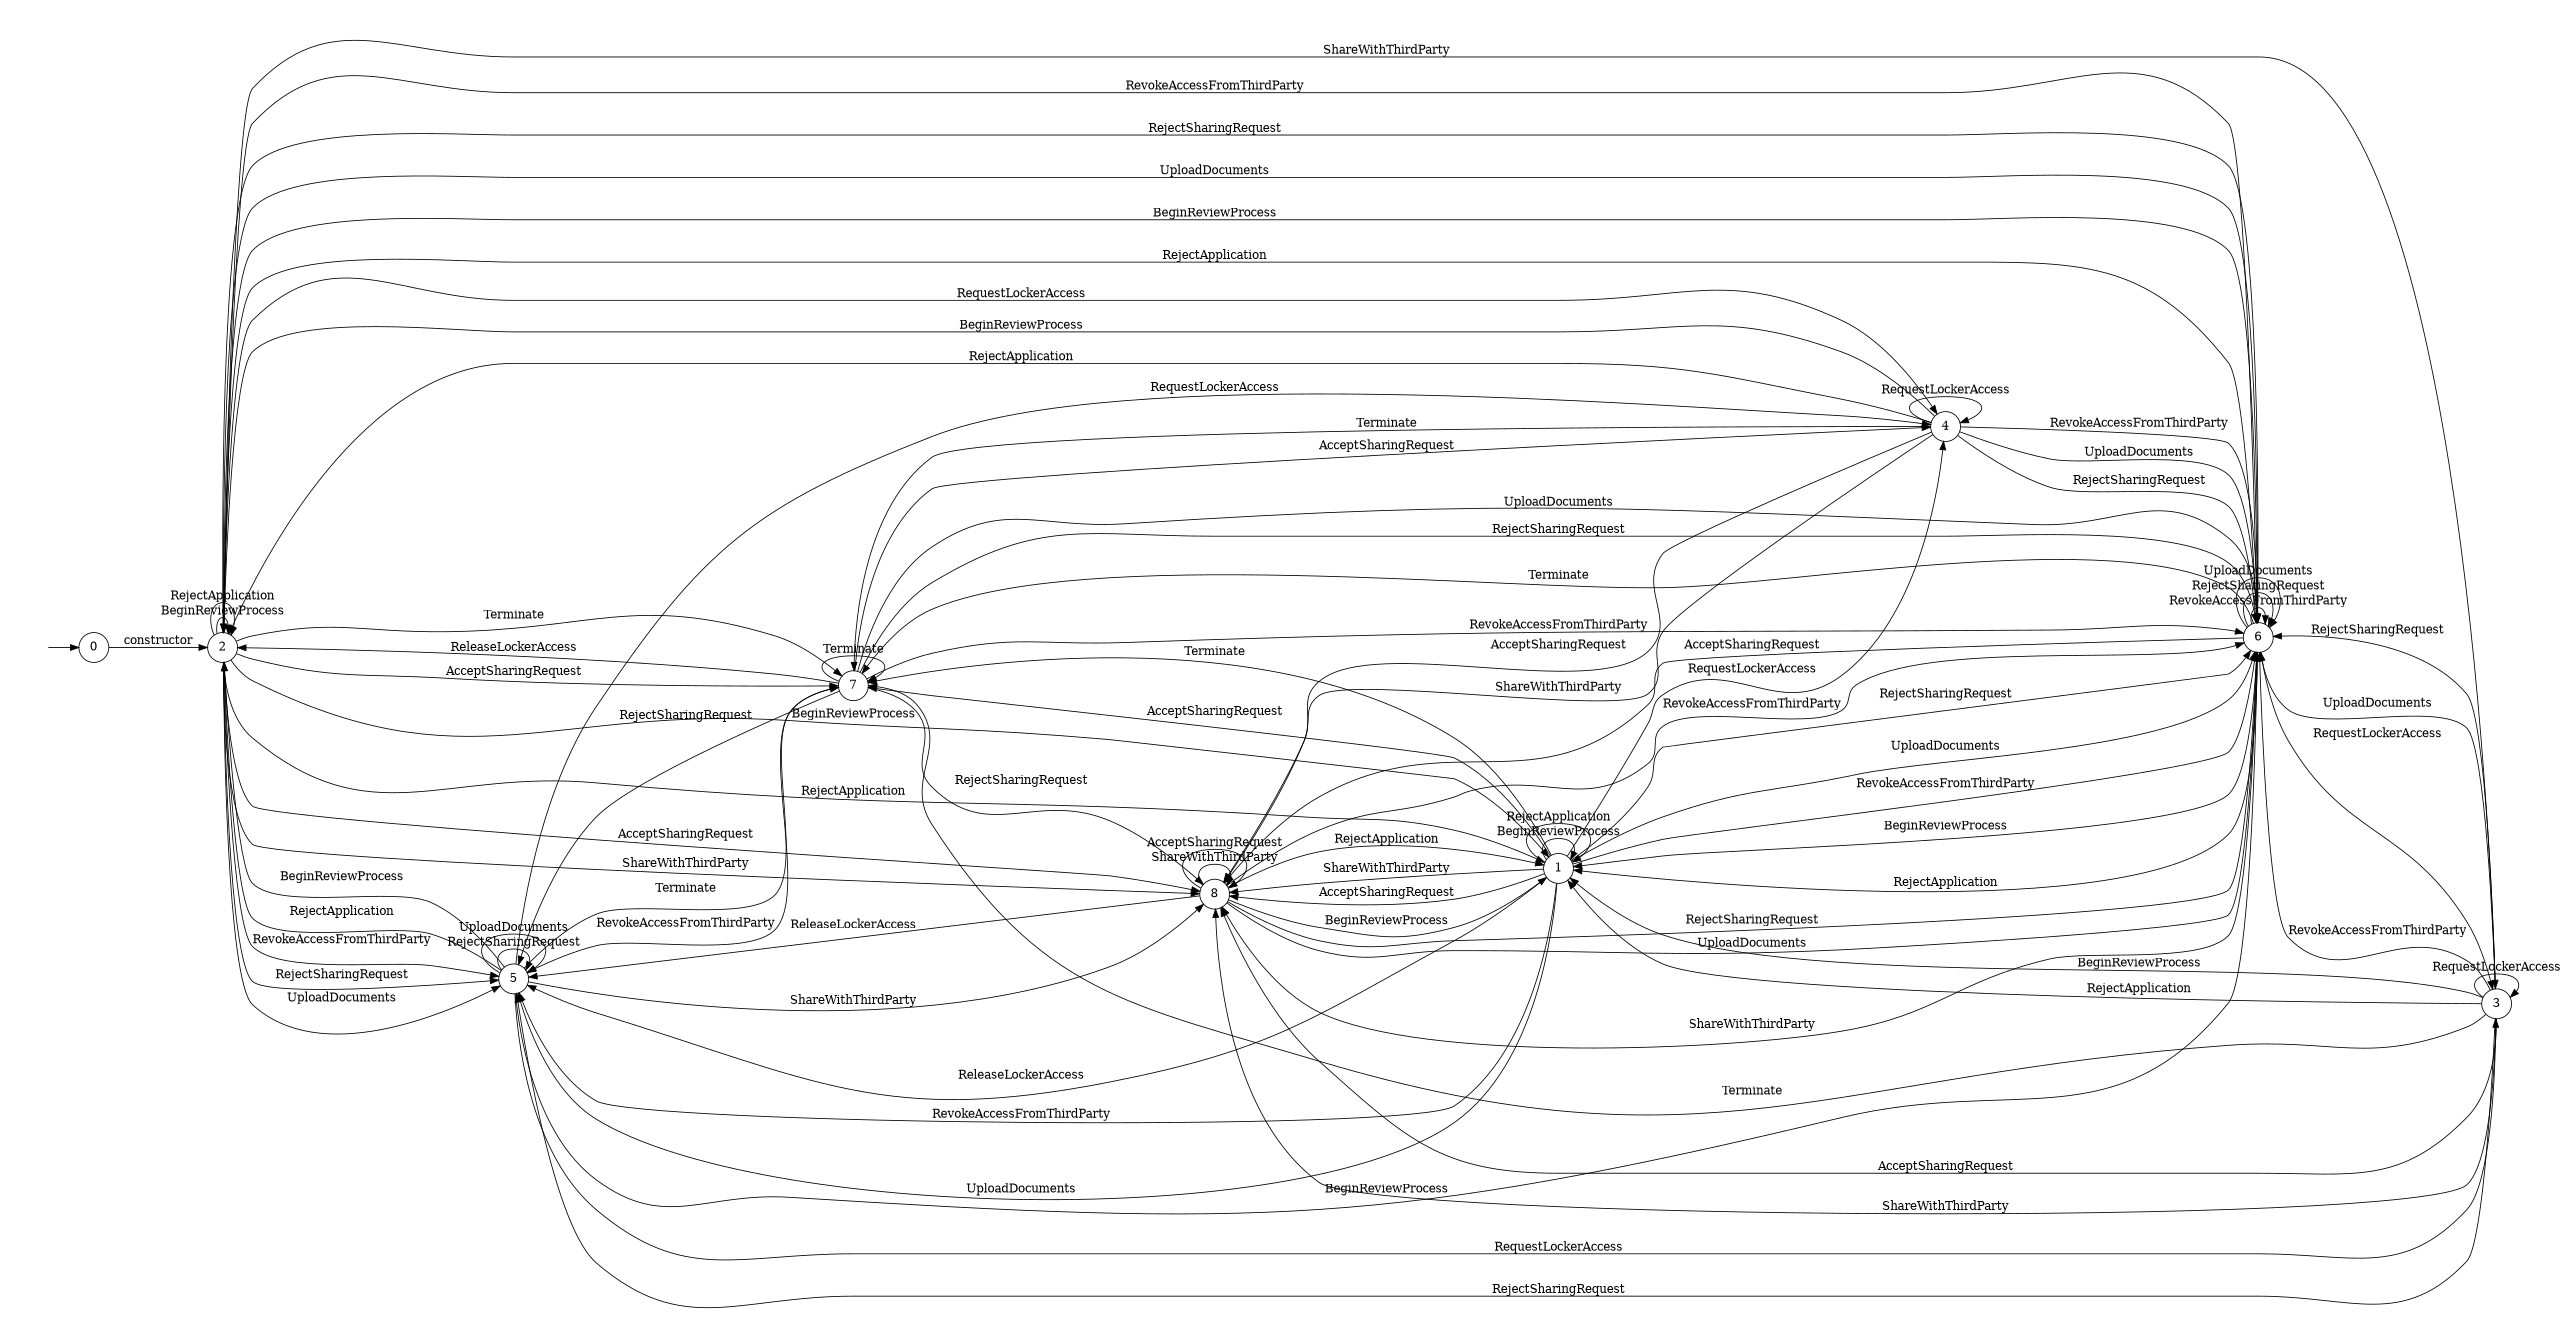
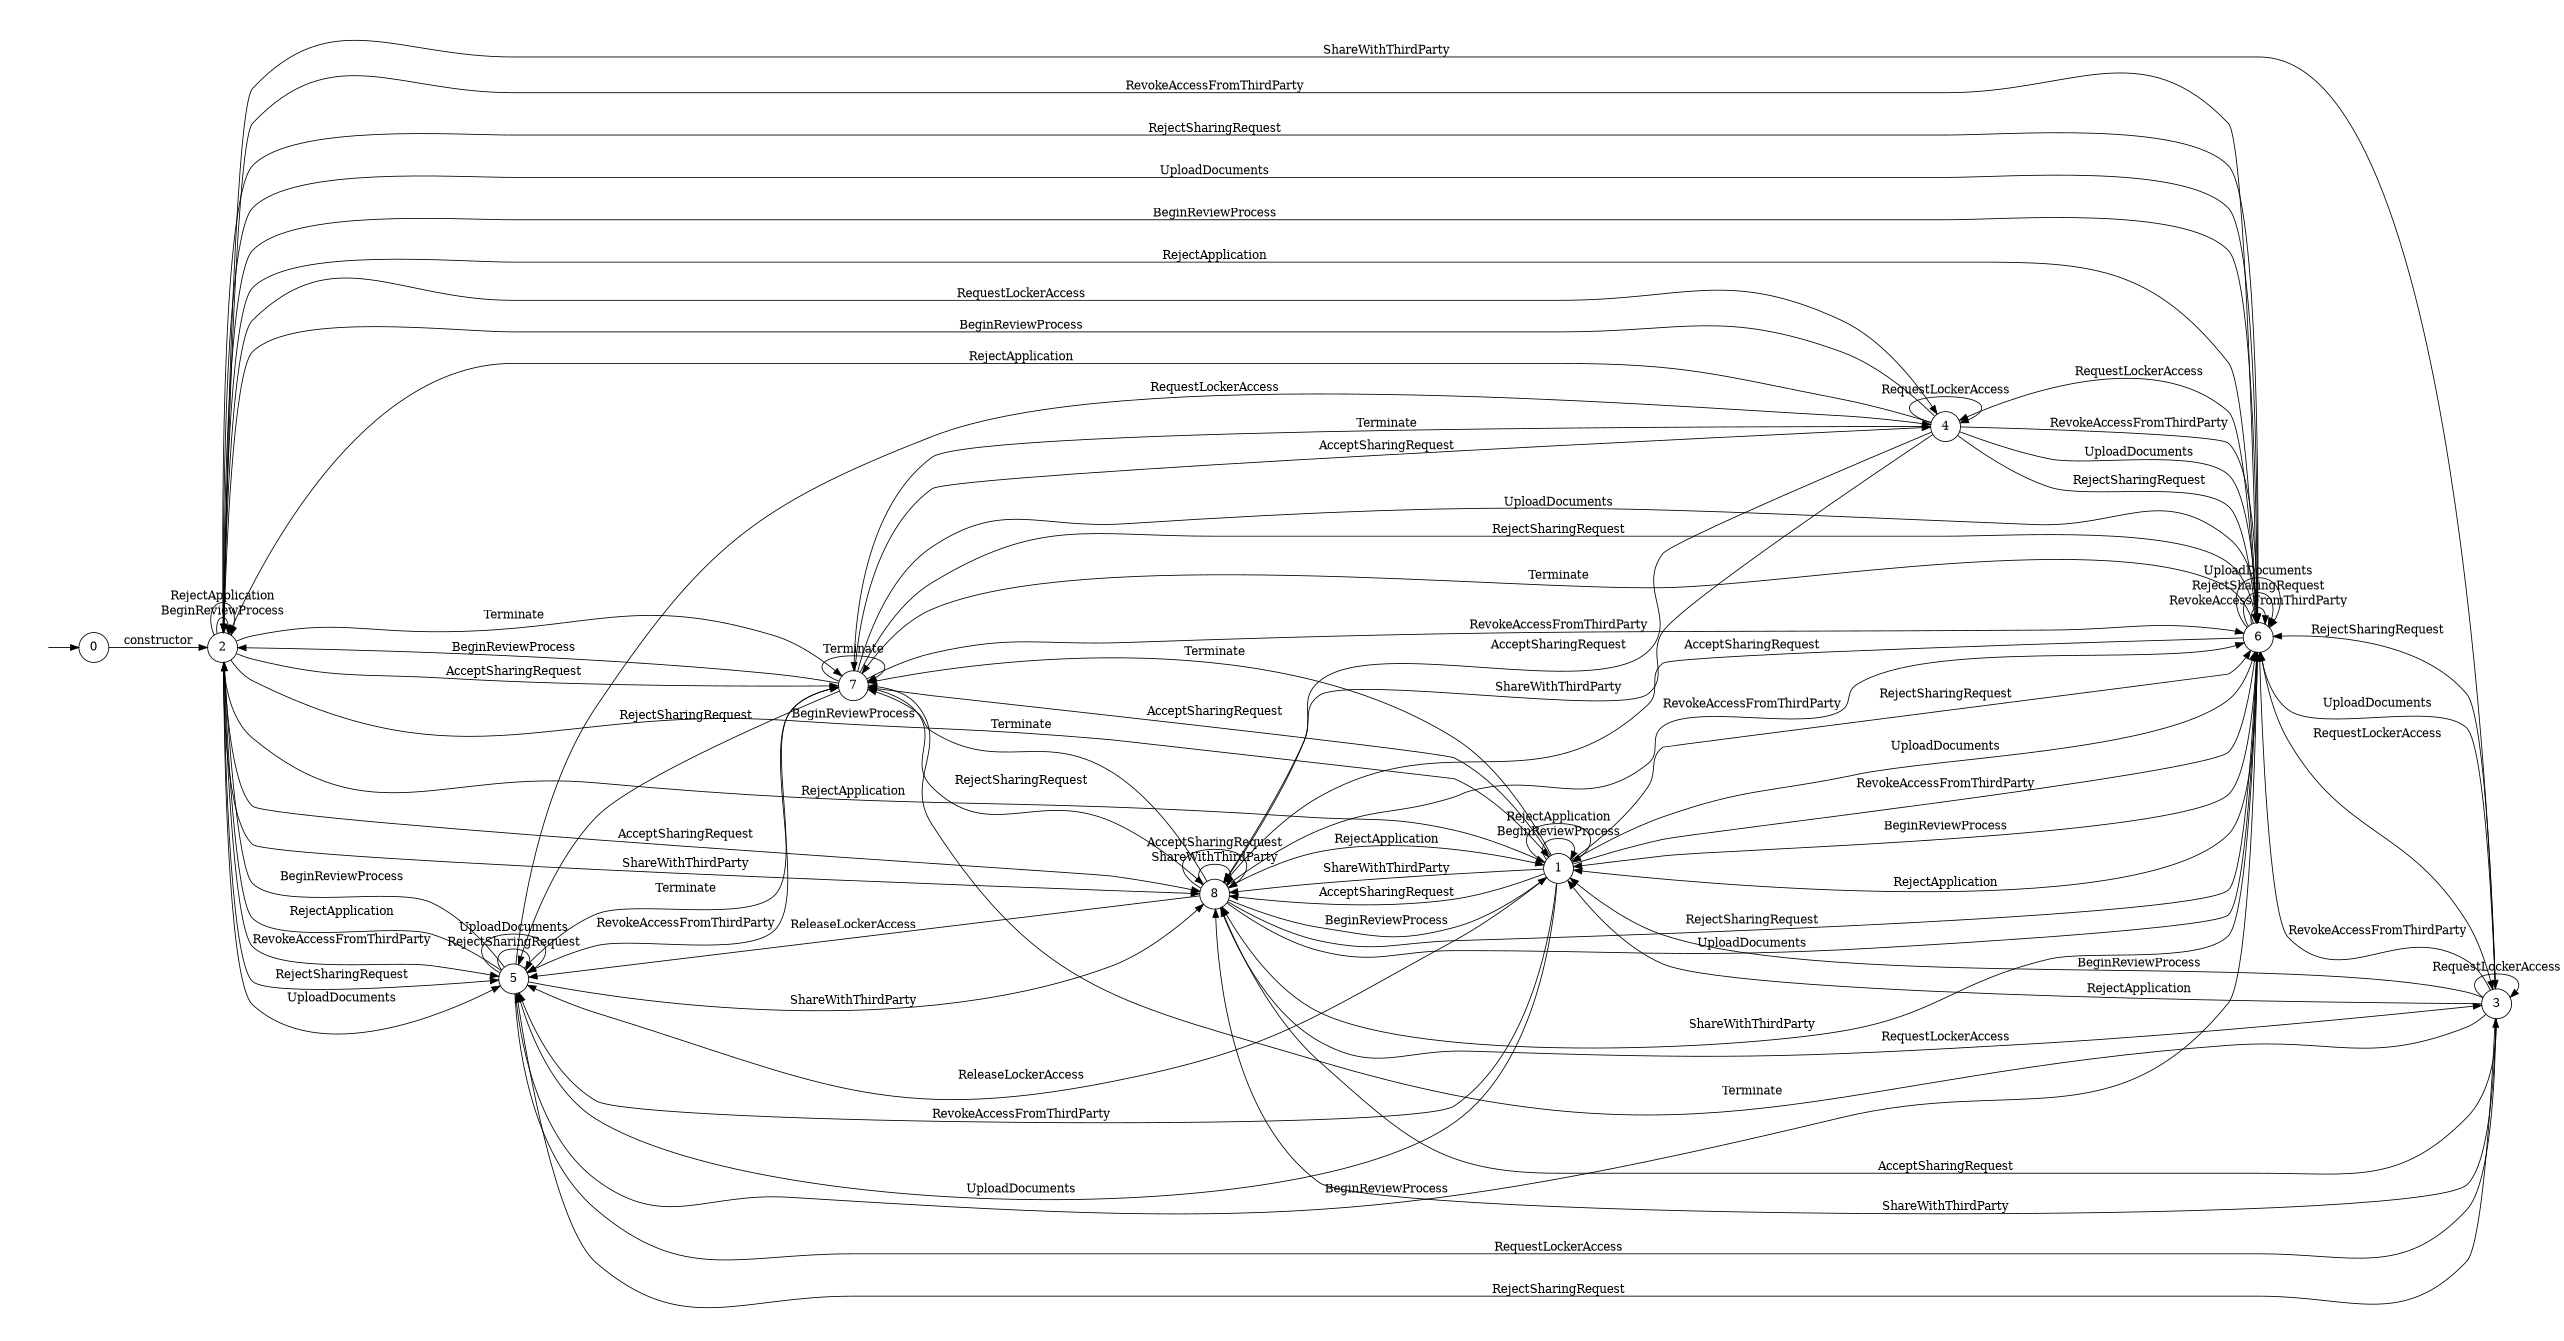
(514, 648) -> (514, 648)
(1785, 692) -> (2203, 395)
none -> (1060, 753)
none -> (1811, 1055)
